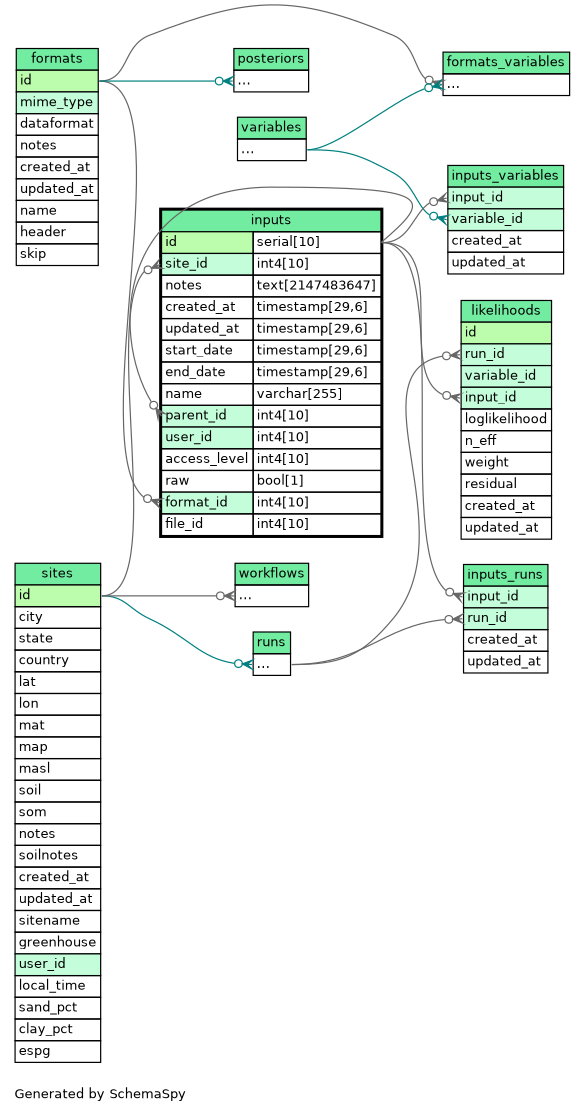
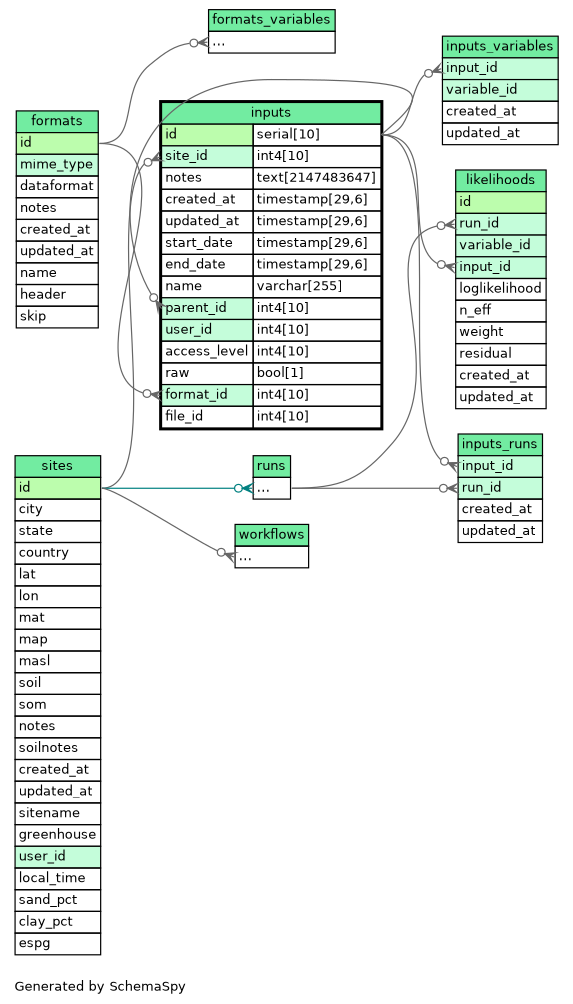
(271, 70) -> none
(271, 139) -> none
